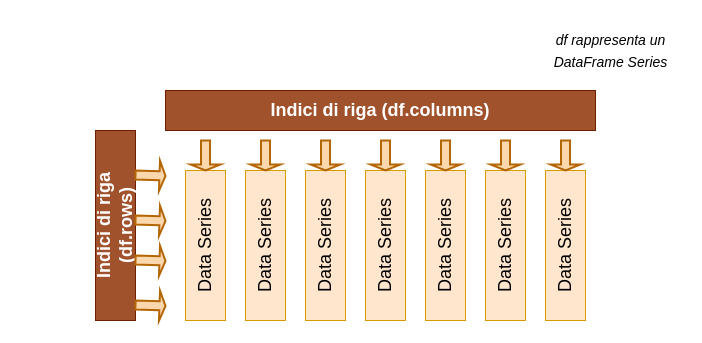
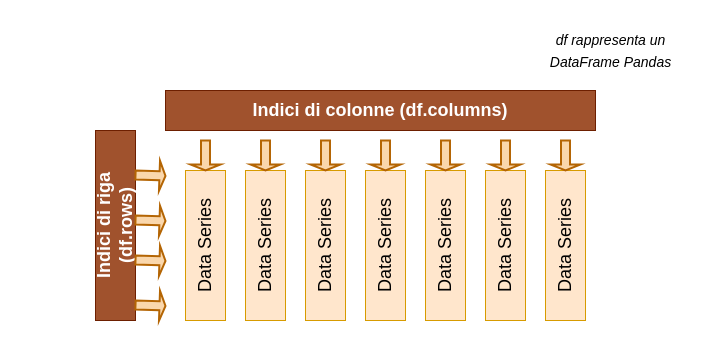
(611, 51) -> (611, 51)
(381, 111) -> (381, 111)
